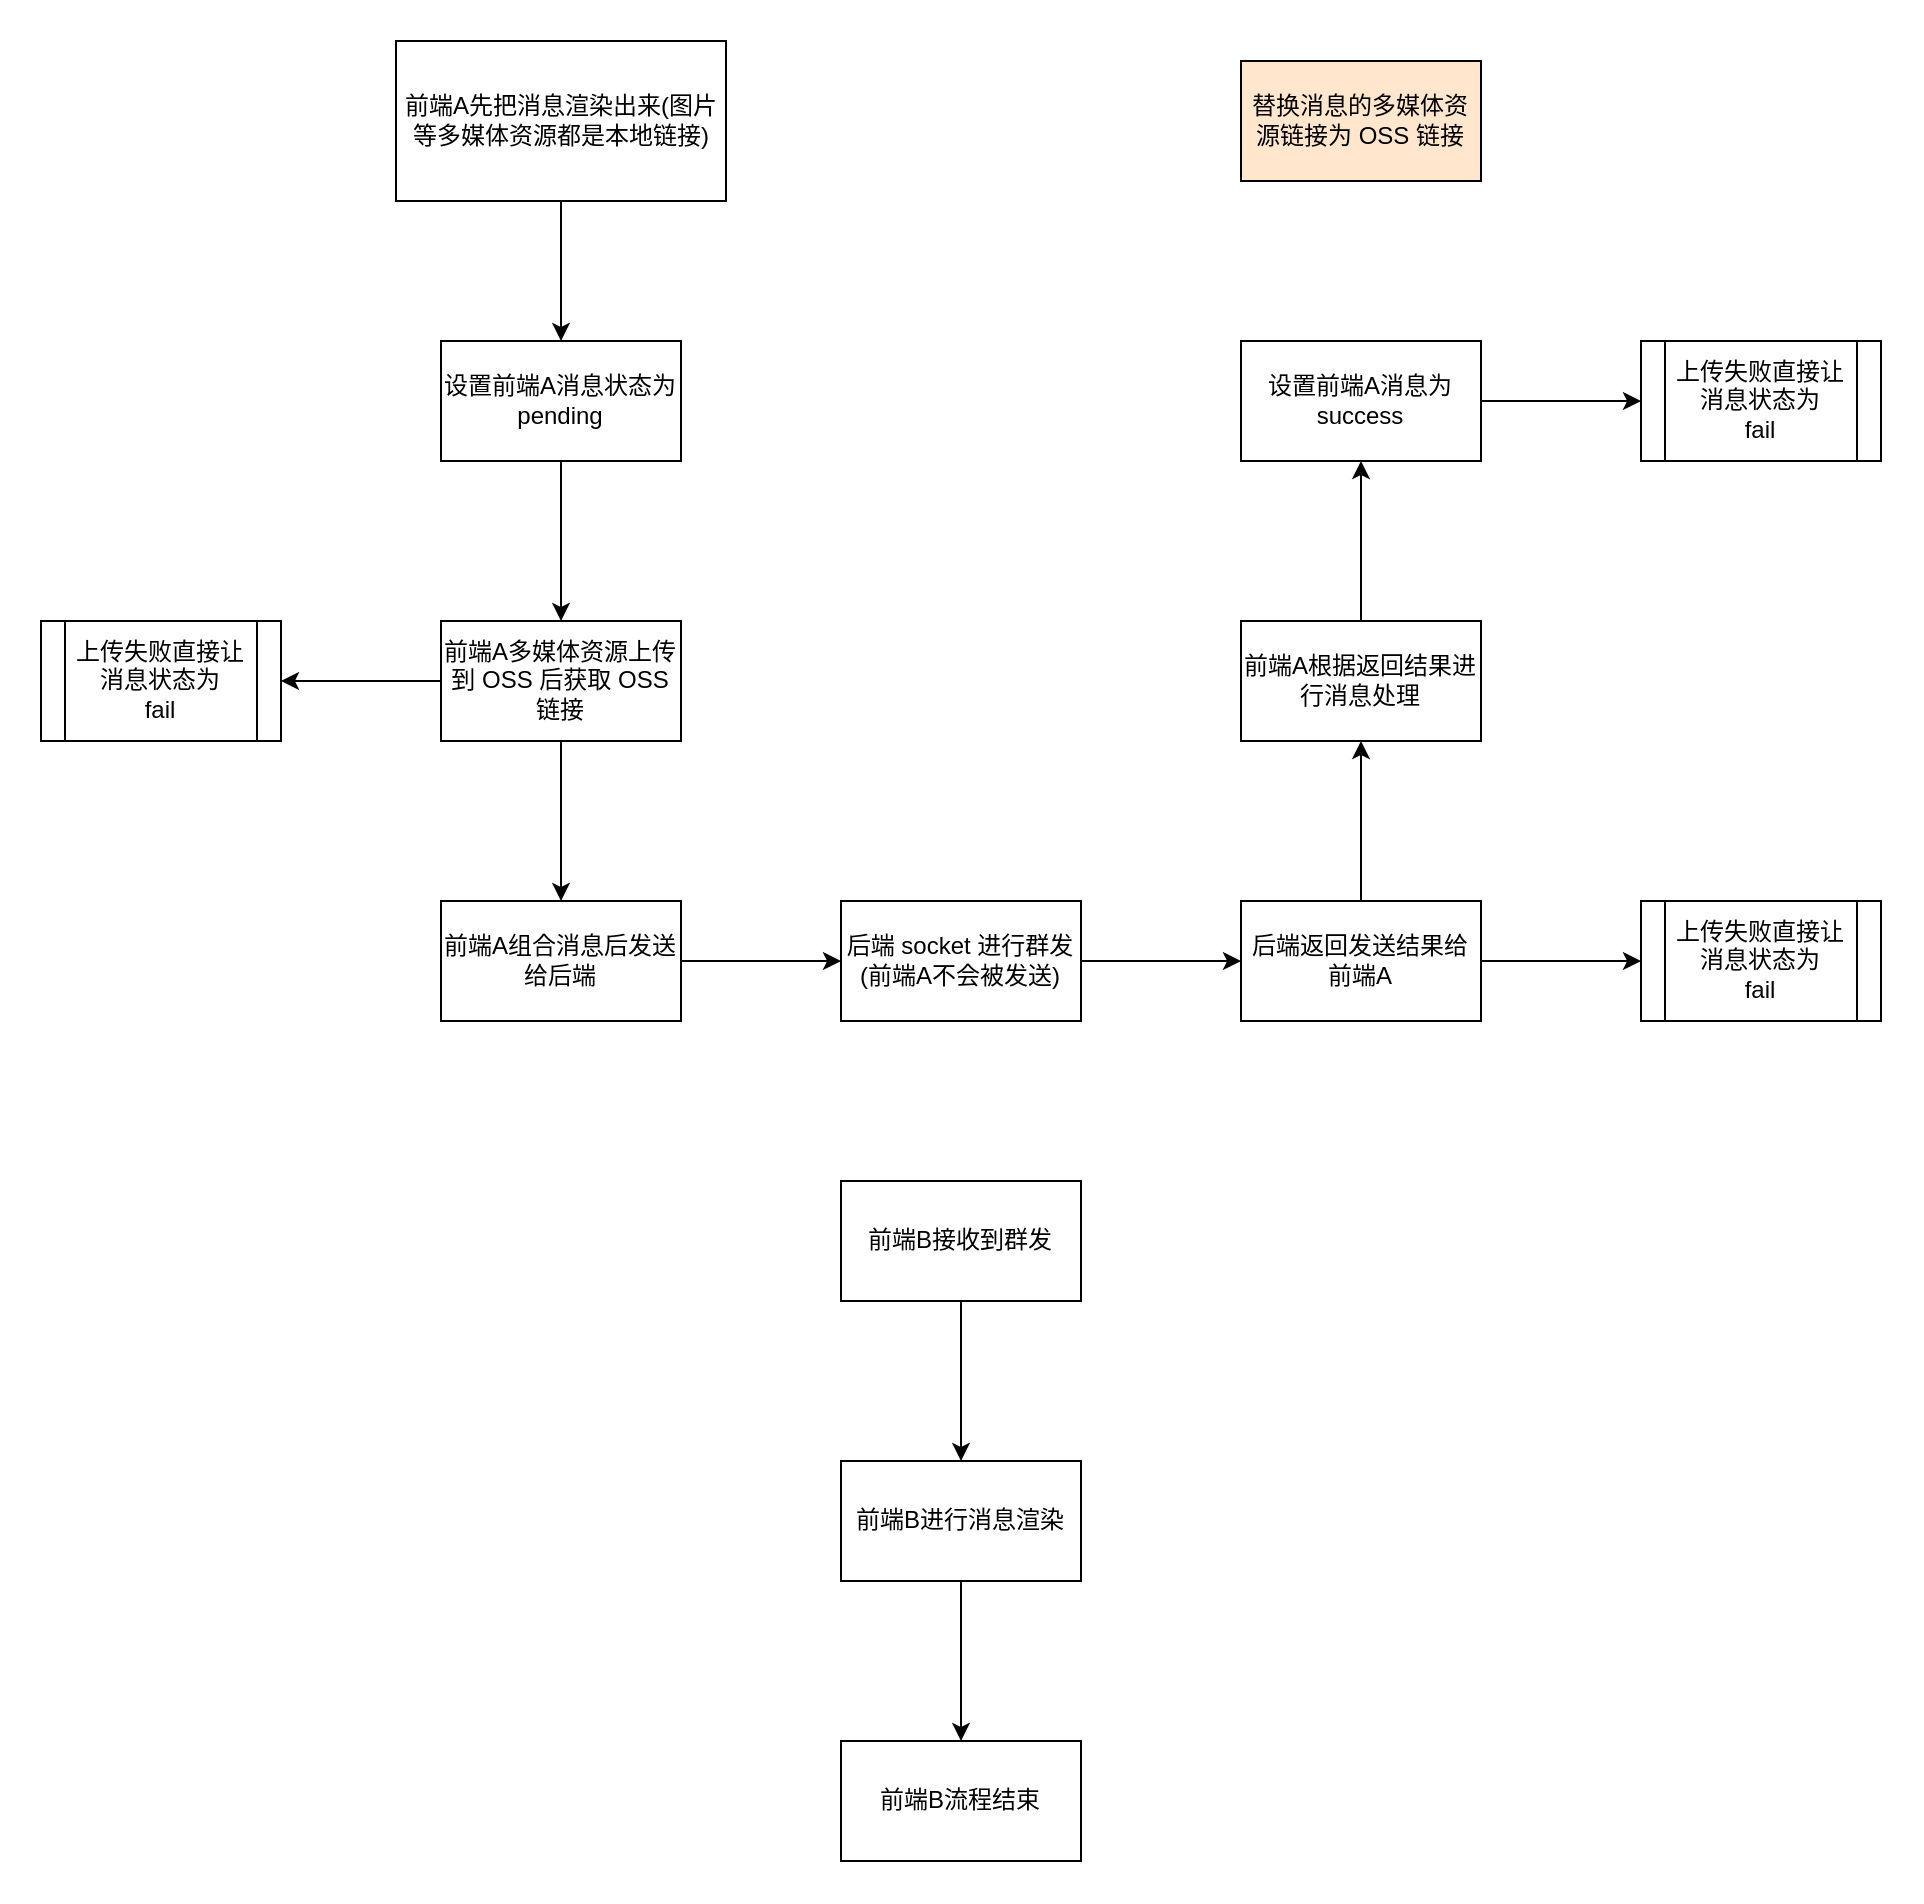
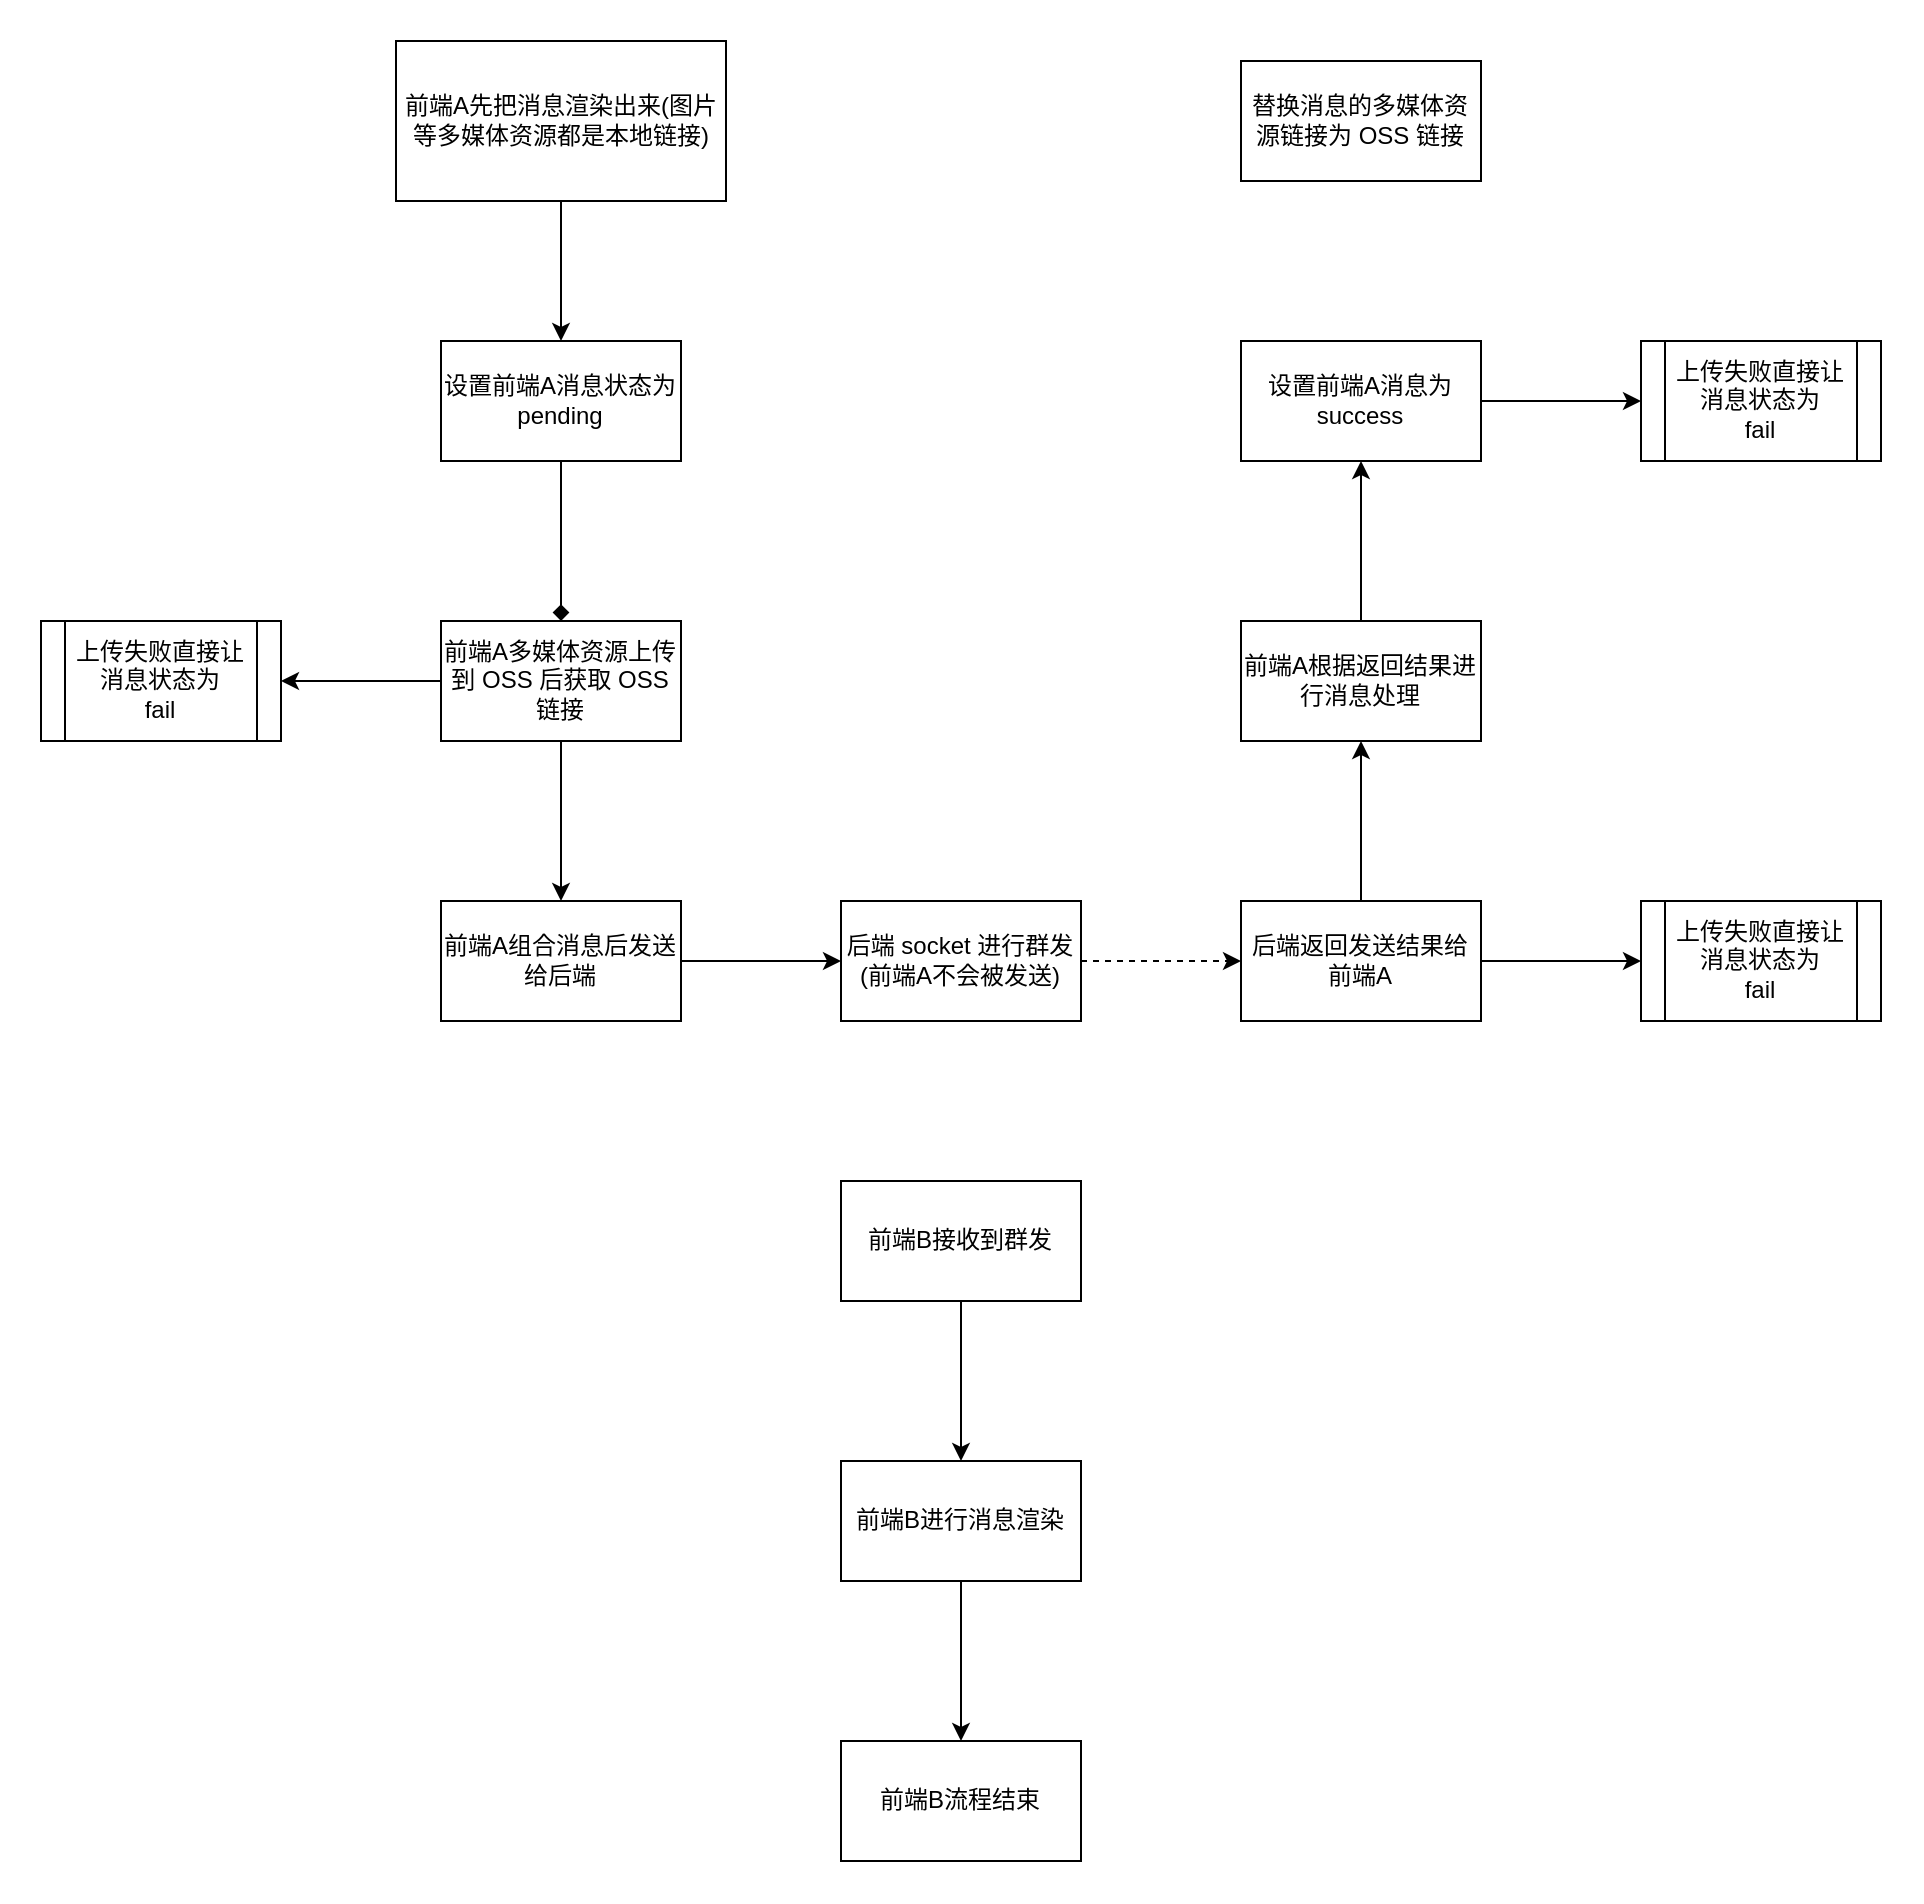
(1361, 121) -> (1361, 121)
(561, 606) -> (561, 605)
(1154, 961) -> (1154, 961)
